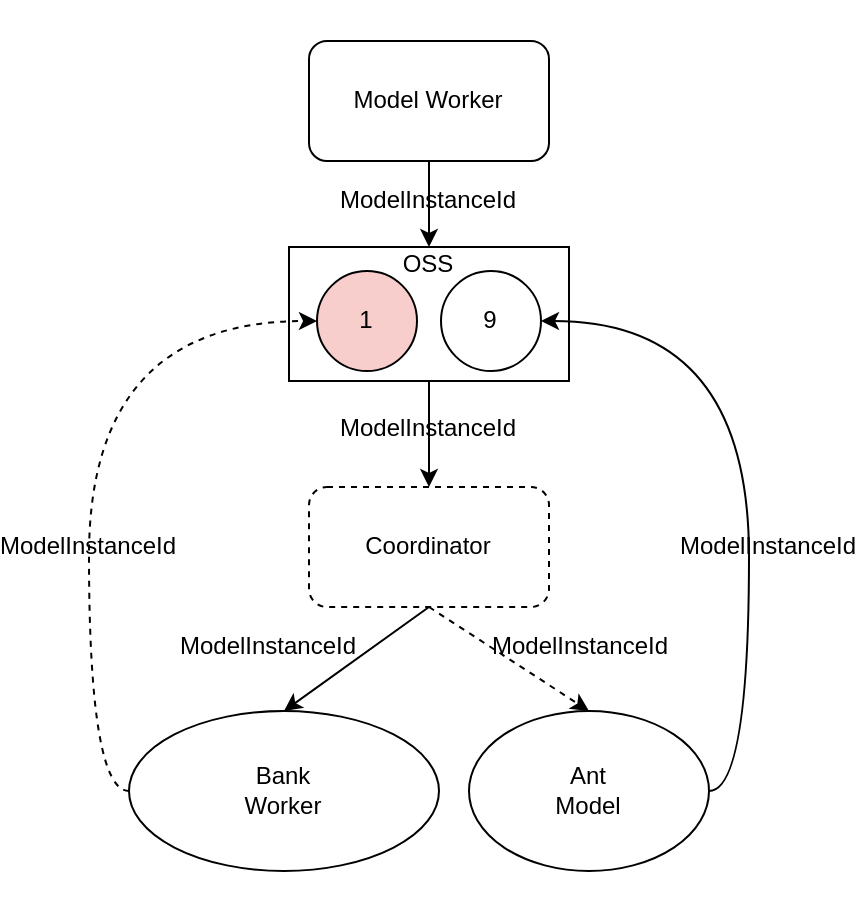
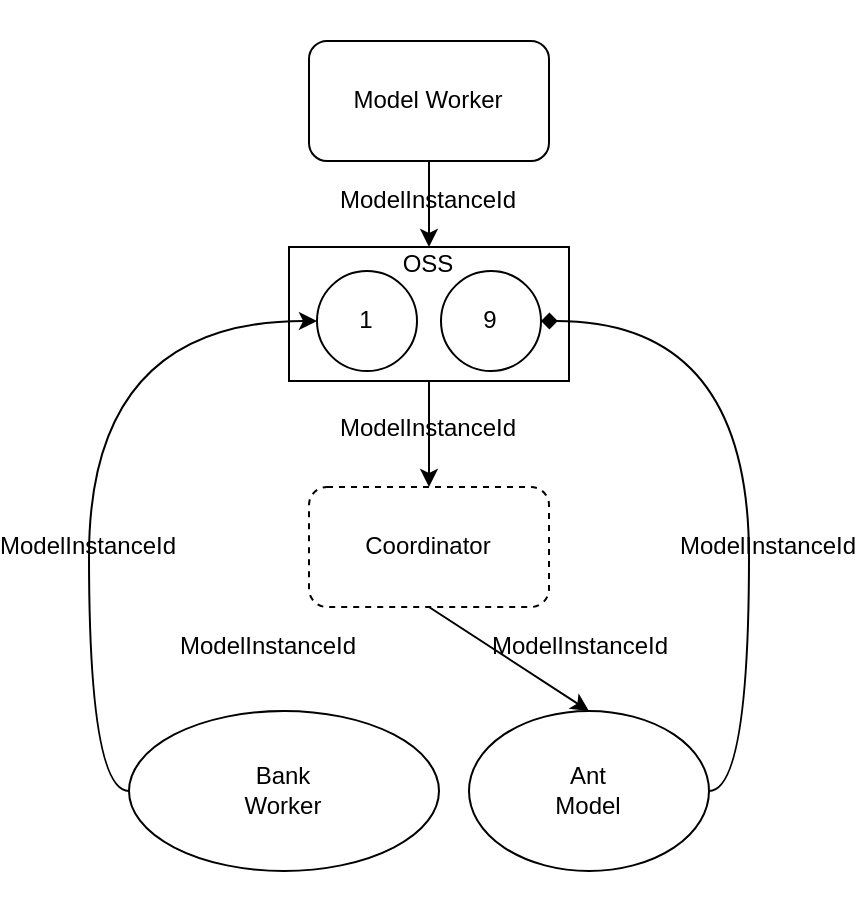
(367, 321) -> (367, 321)
(556, 321) -> (557, 321)
(94, 493) -> (94, 493)
(362, 655) -> none
(504, 656) -> (504, 656)
